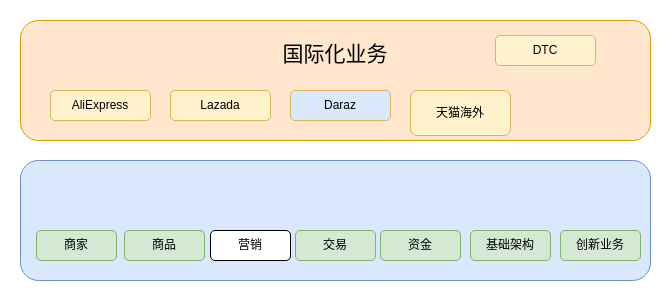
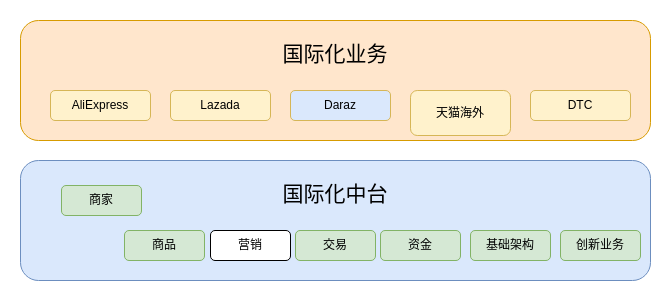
(546, 51) -> (581, 106)
none -> (336, 194)
(77, 246) -> (102, 201)
